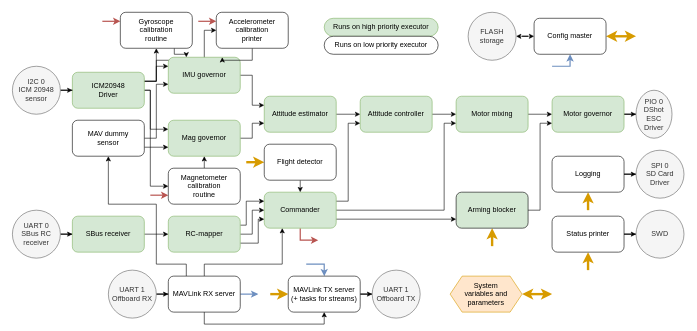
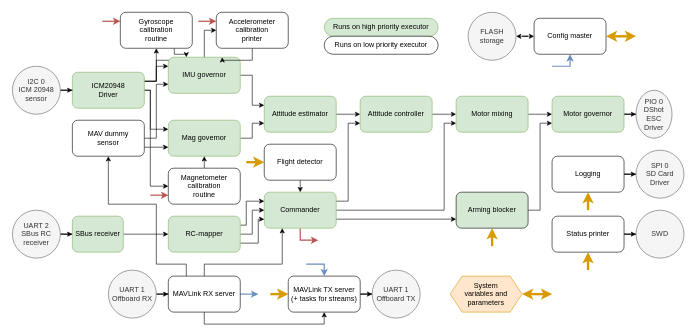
(36, 234) -> (36, 234)
(108, 234) -> (98, 234)
